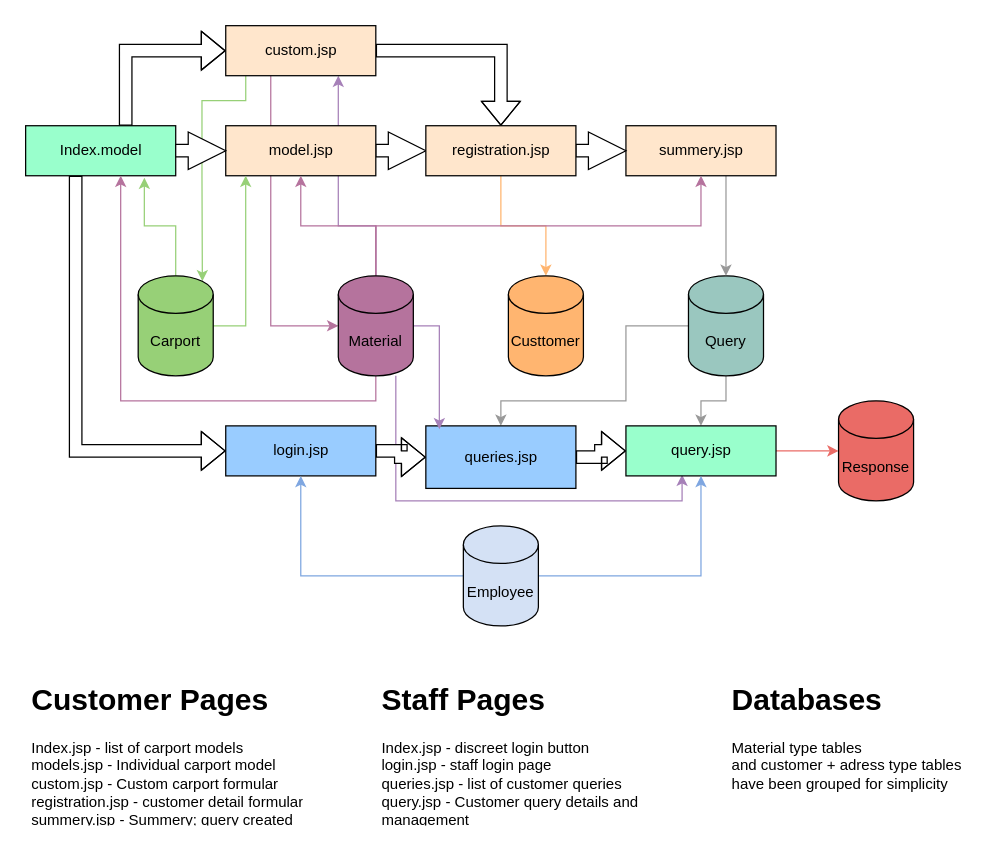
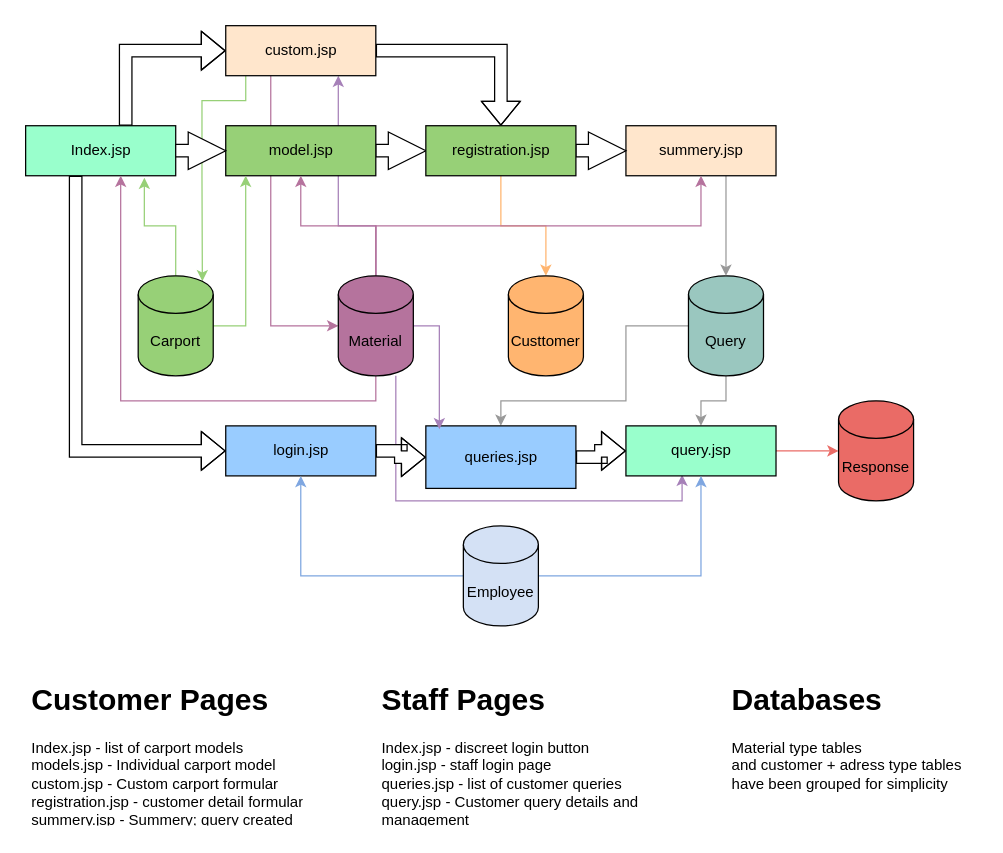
(101, 151) -> (101, 151)
(301, 151) -> (301, 151)
(501, 151) -> (501, 151)
